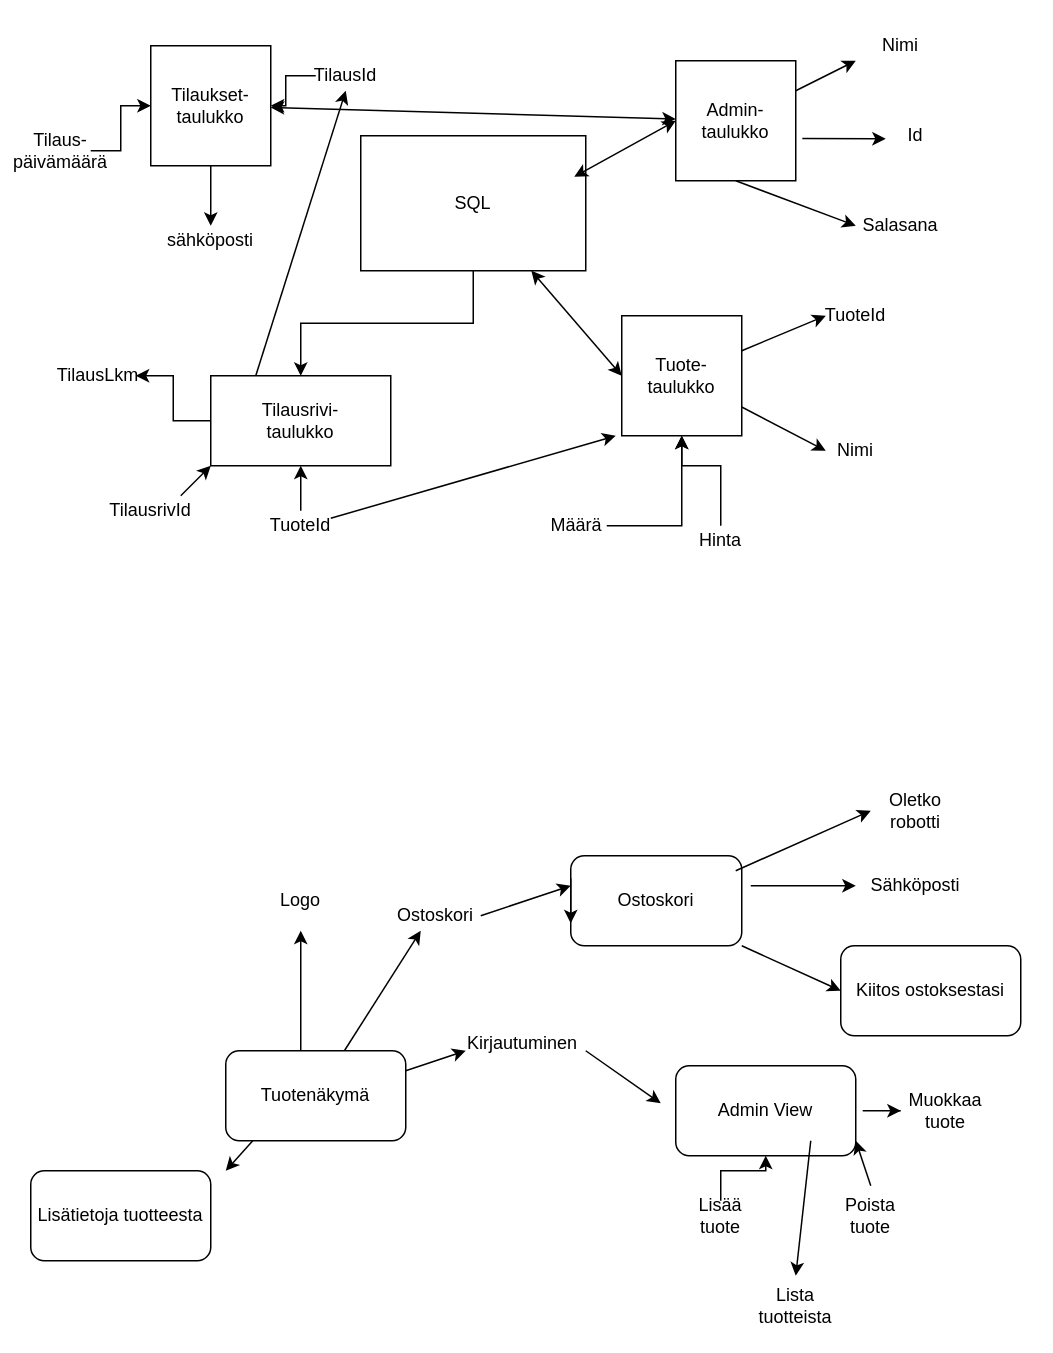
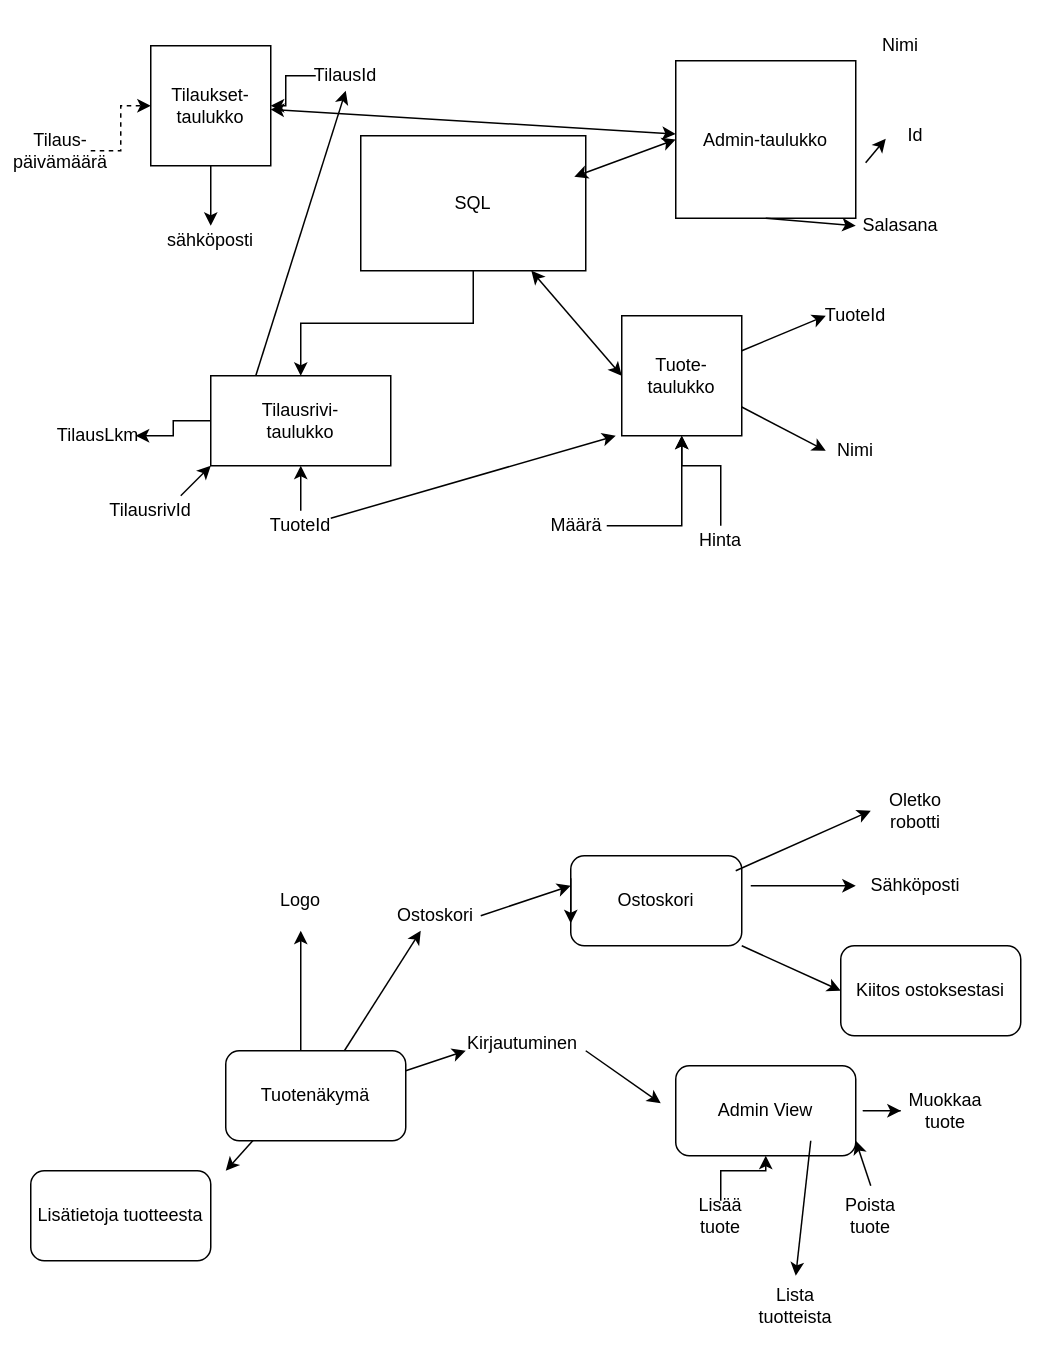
(736, 121) -> (766, 140)
(121, 135) -> (121, 135)
(98, 376) -> (98, 436)
